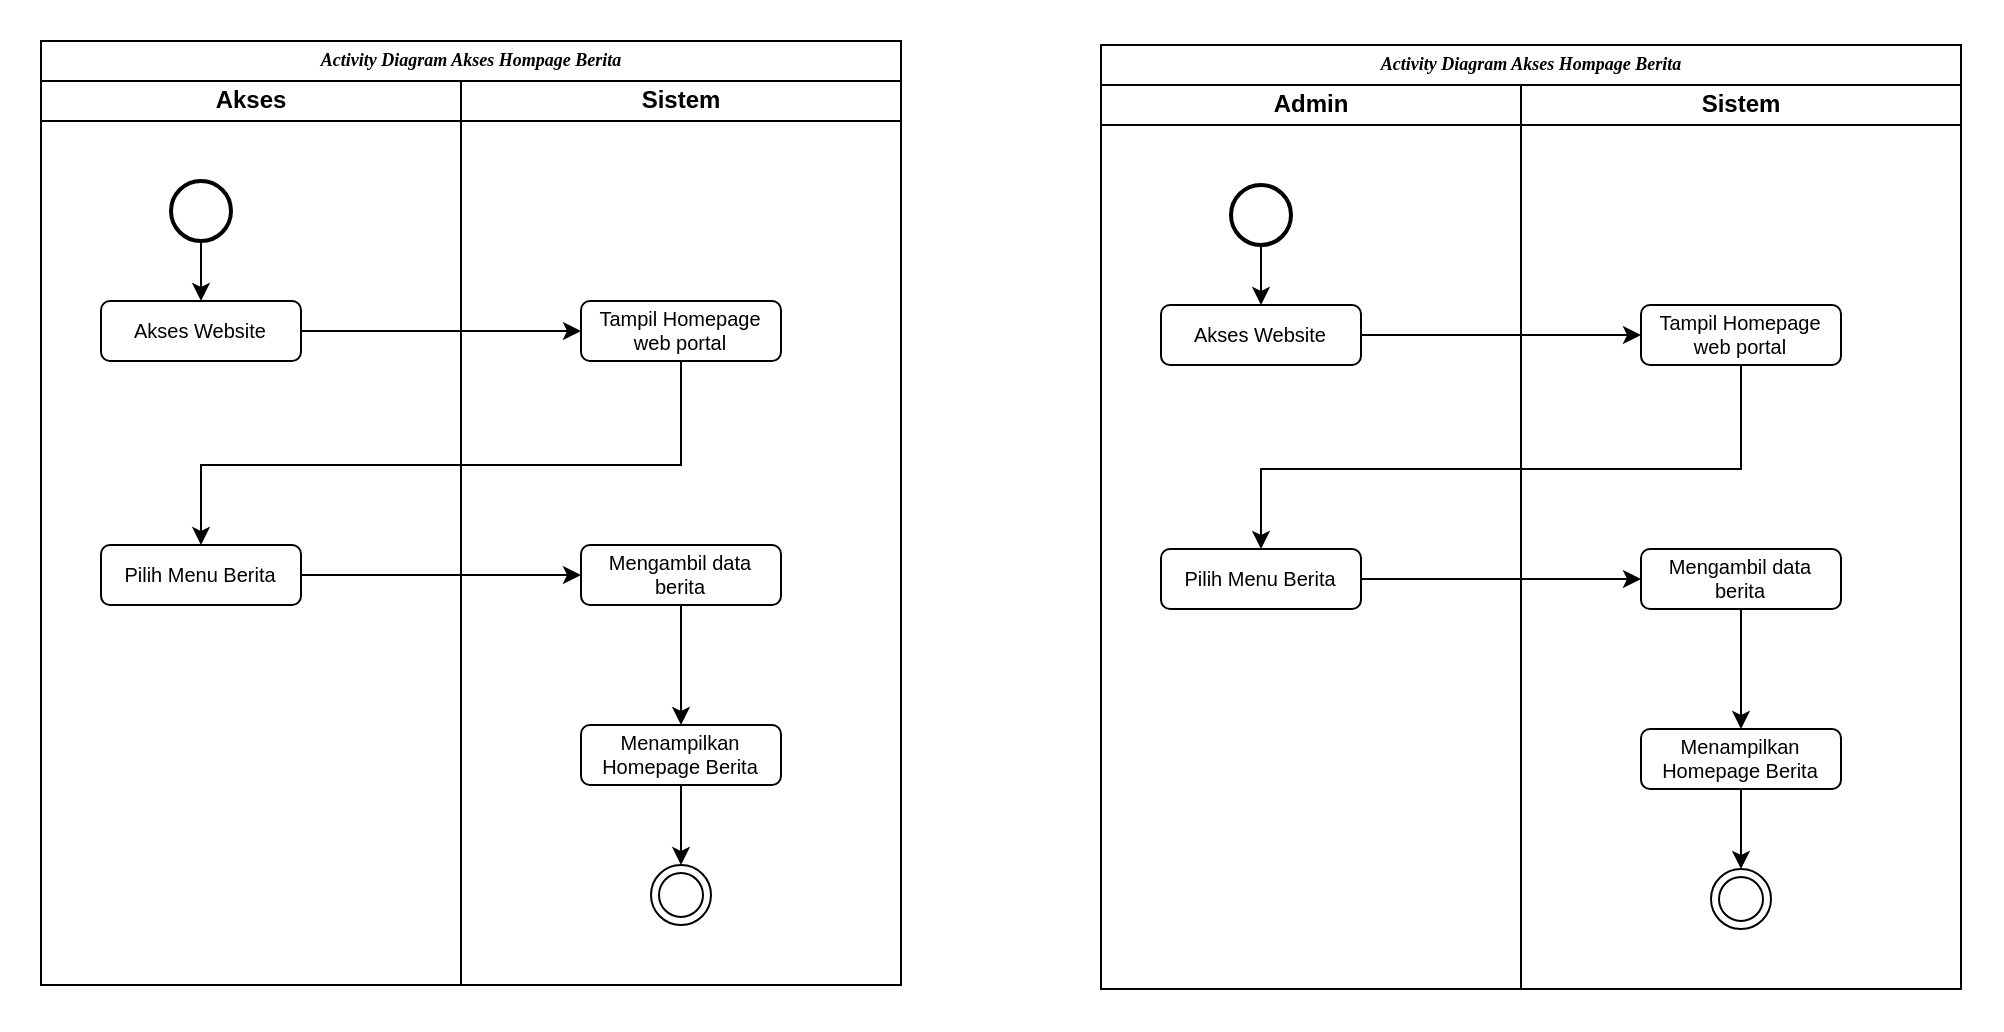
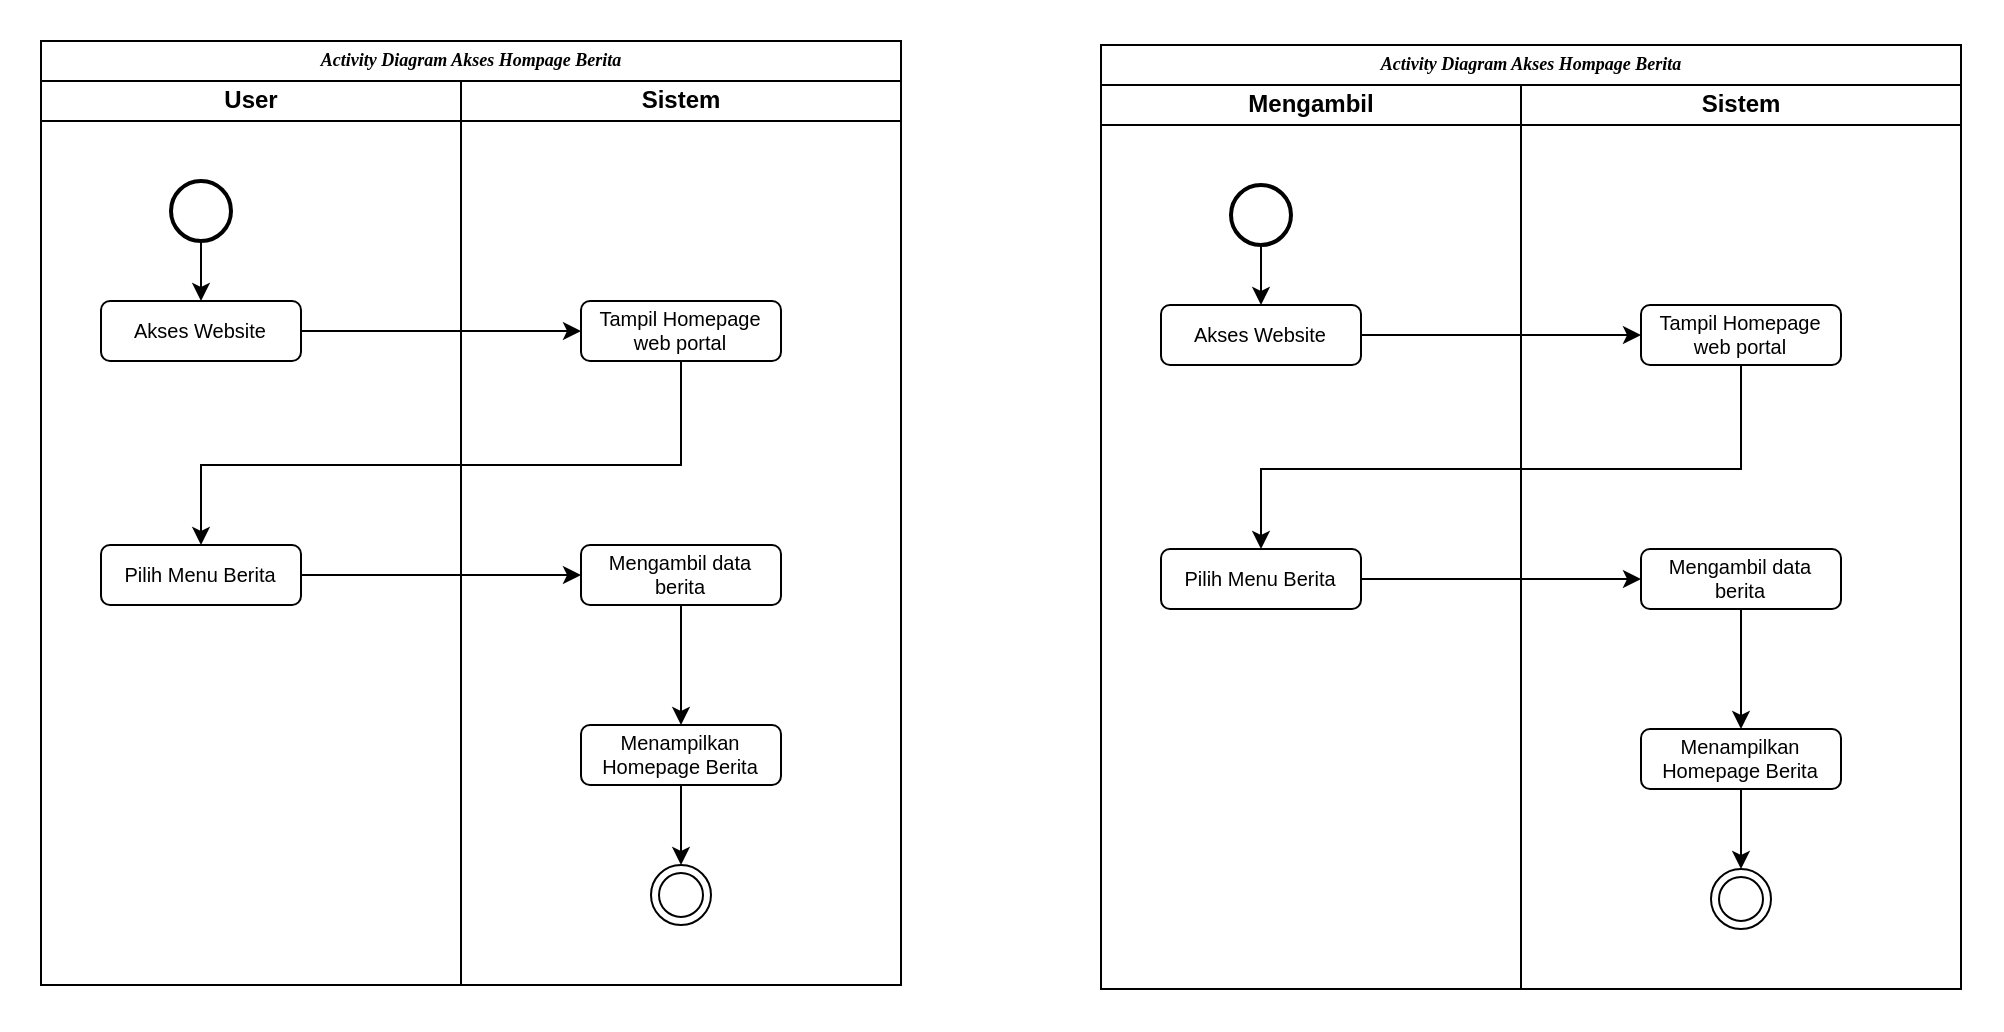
(252, 101) -> (252, 101)
(1312, 105) -> (1312, 105)
